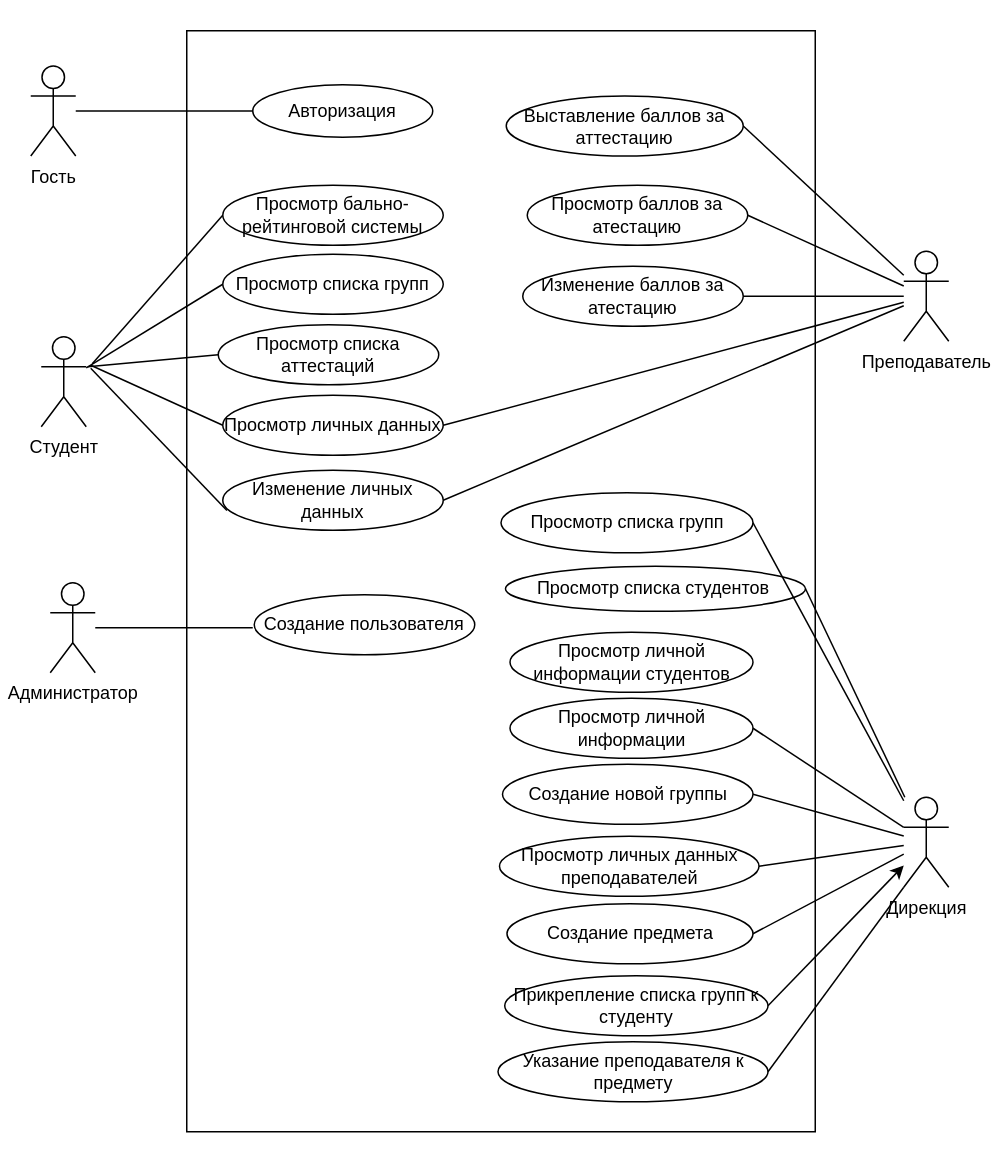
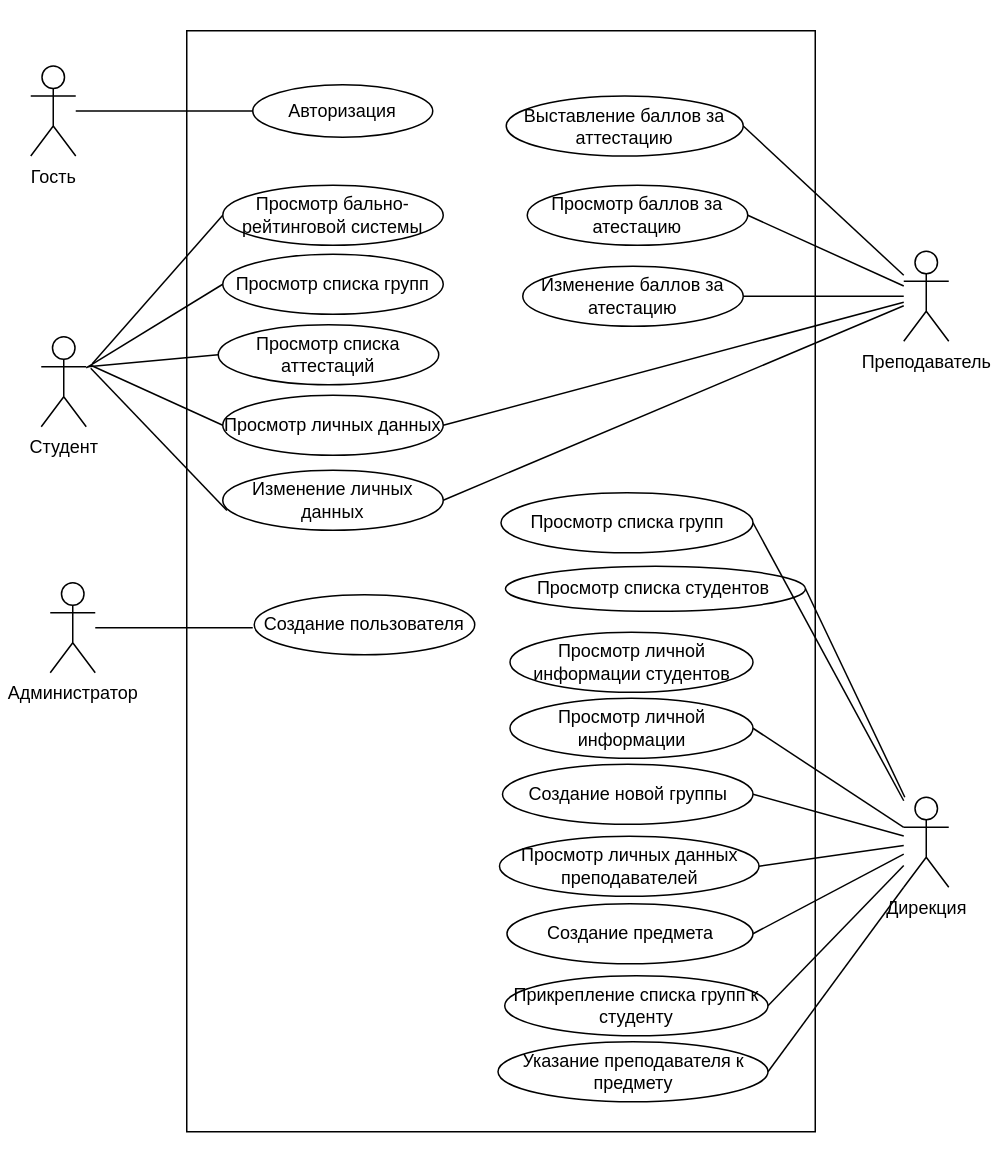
(896, 874) -> (899, 871)
